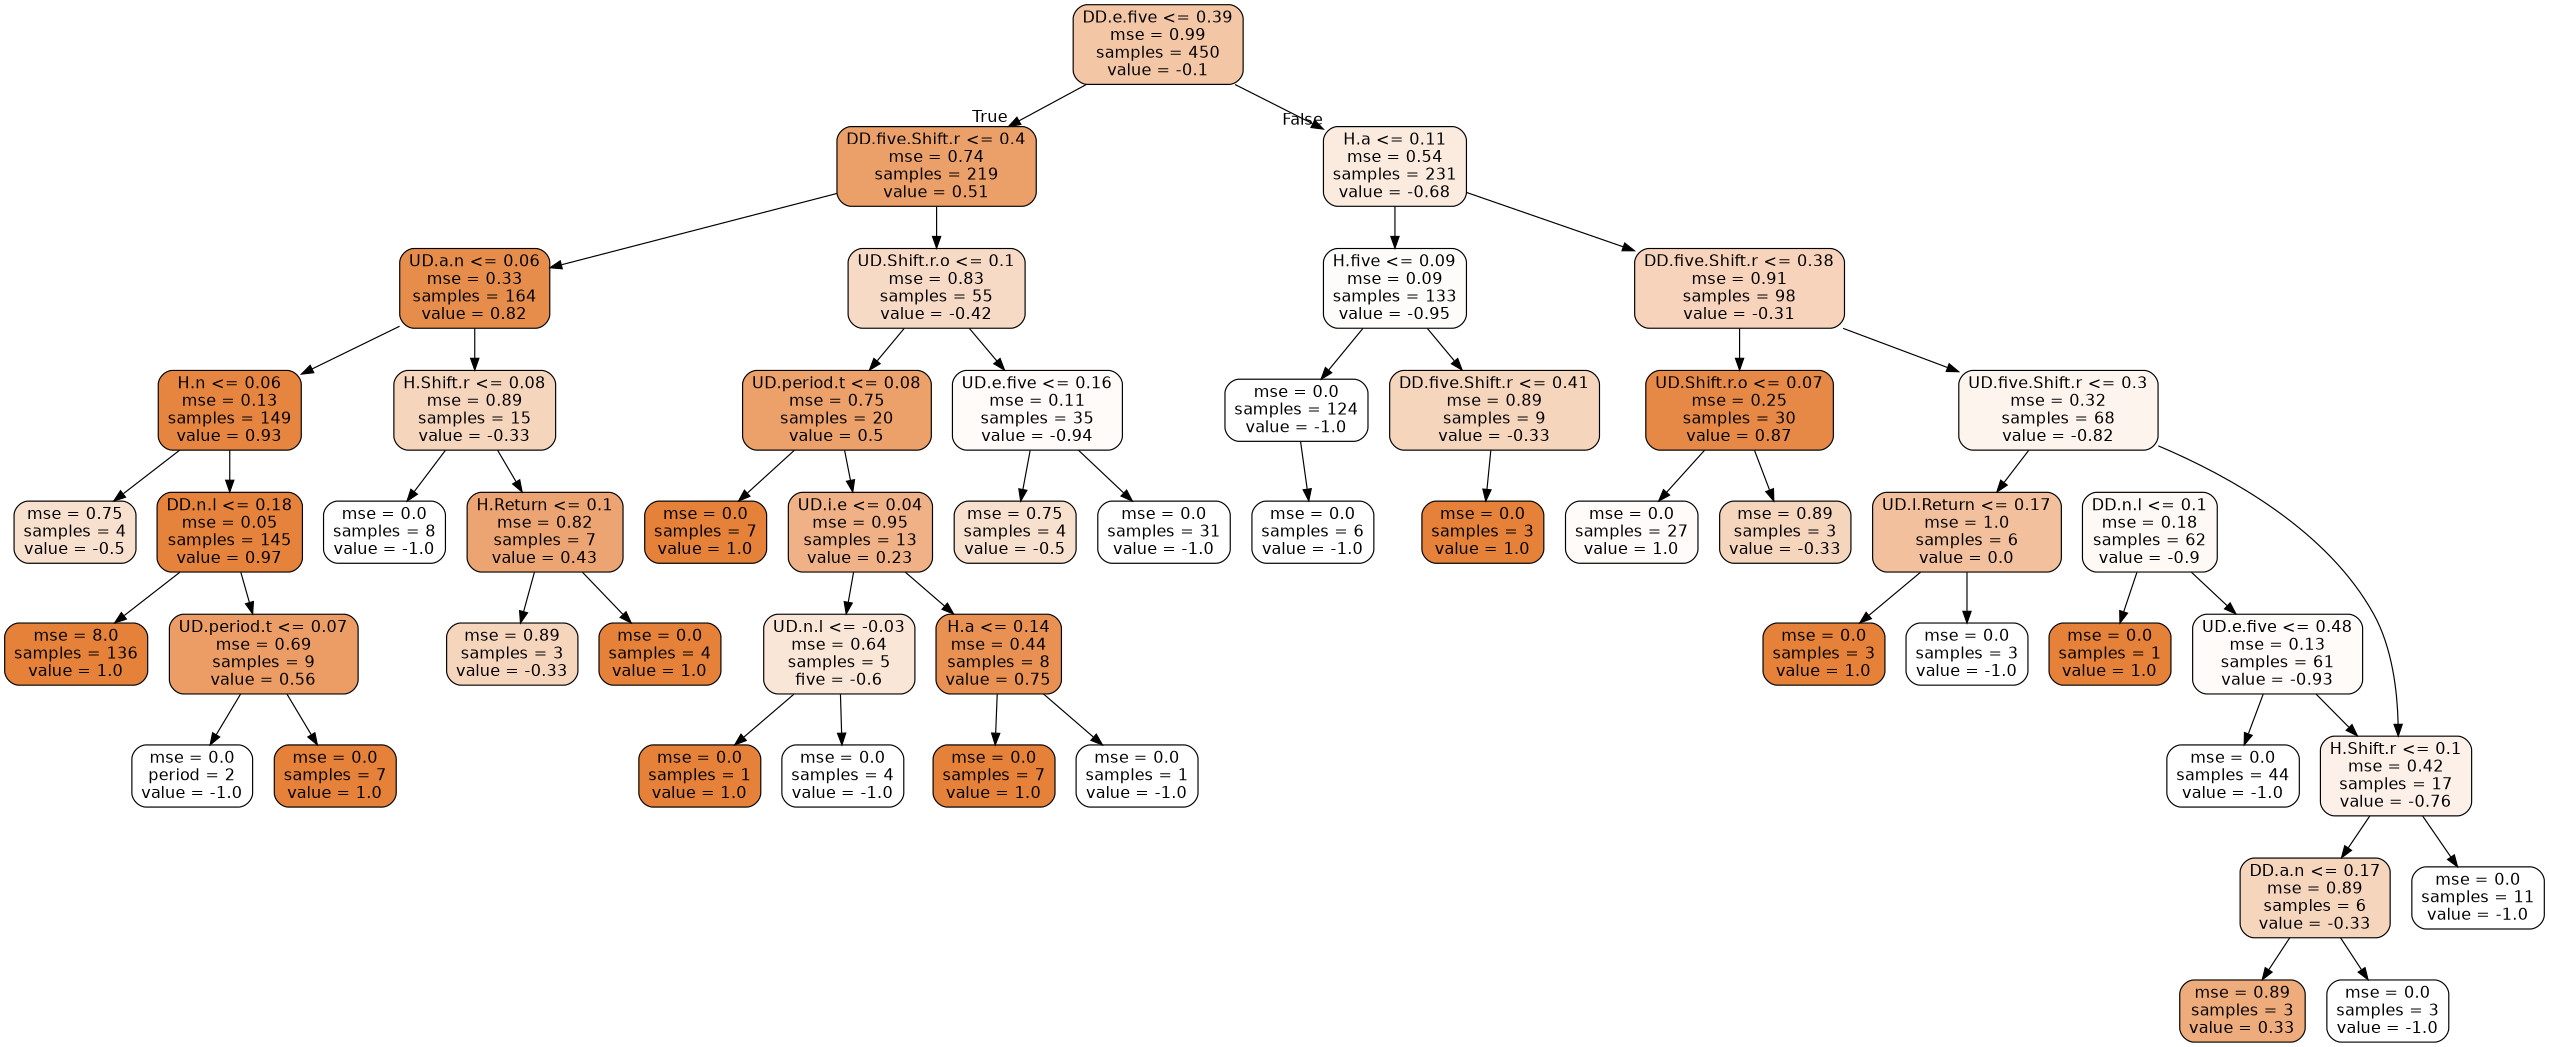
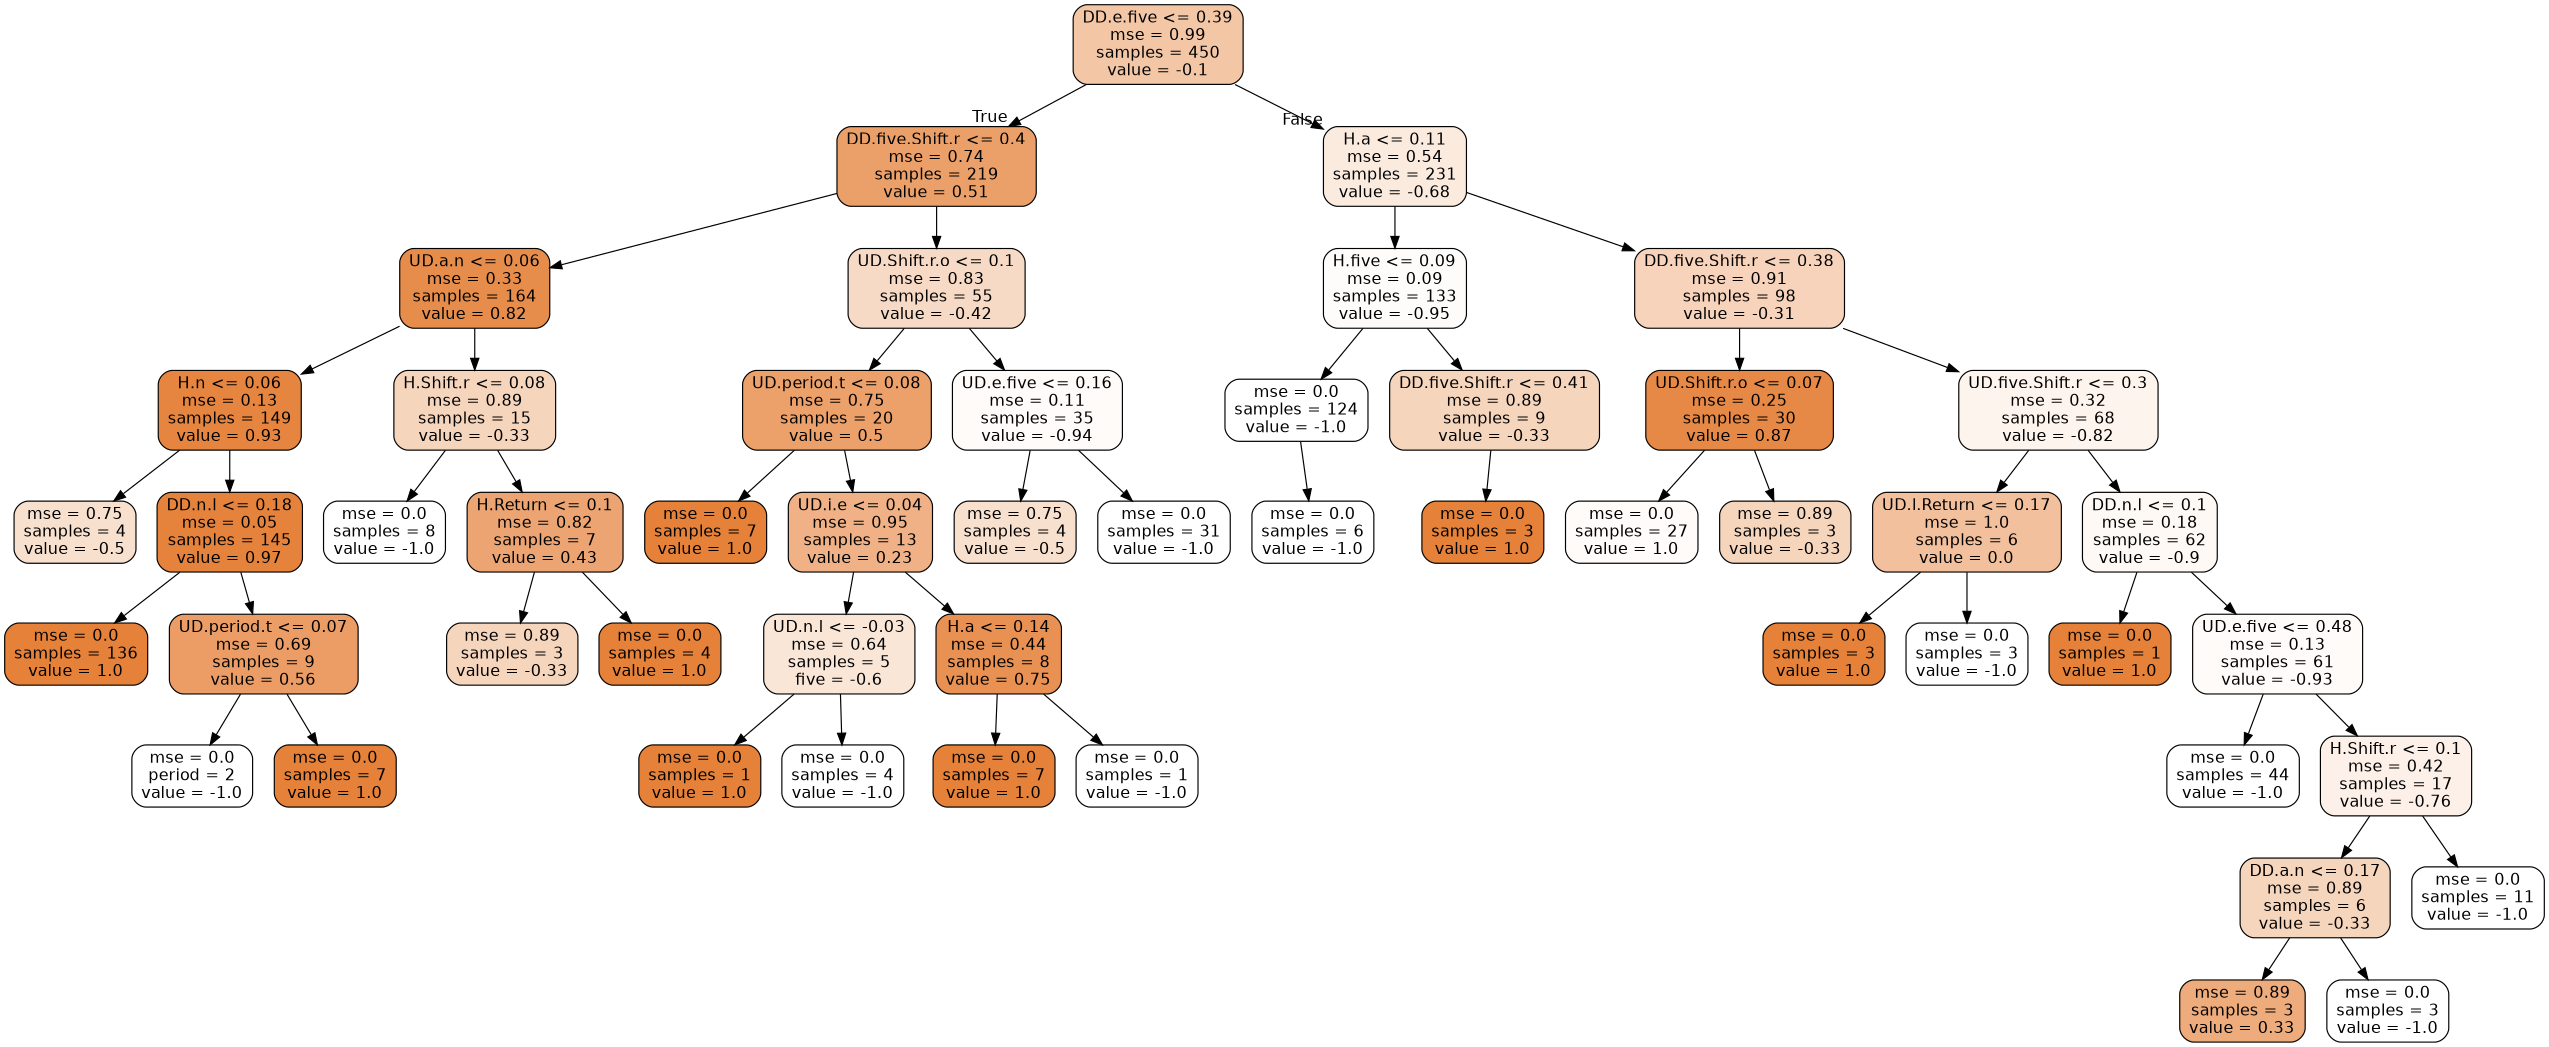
(2323, 550) -> (2100, 466)
(76, 654) -> (76, 654)
